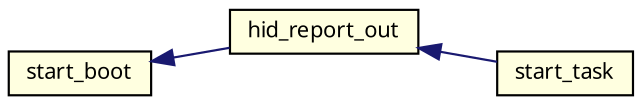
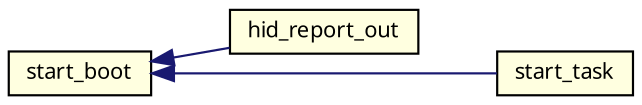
(469, 57) -> (336, 73)
